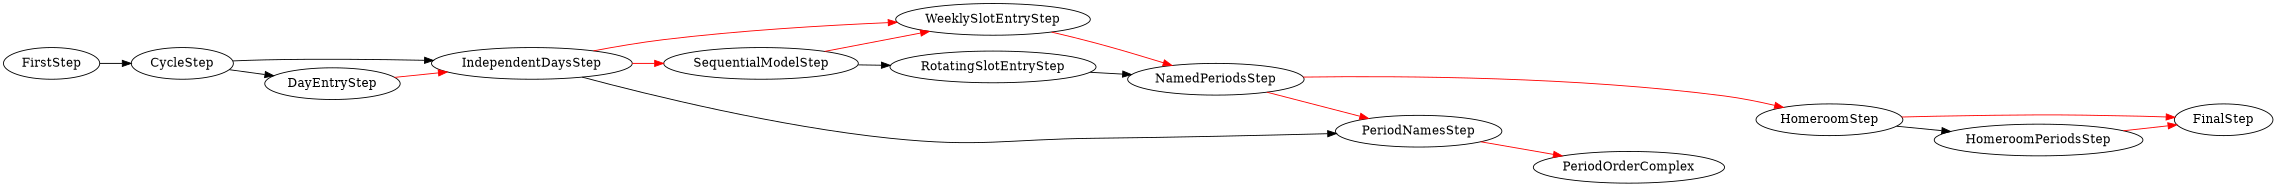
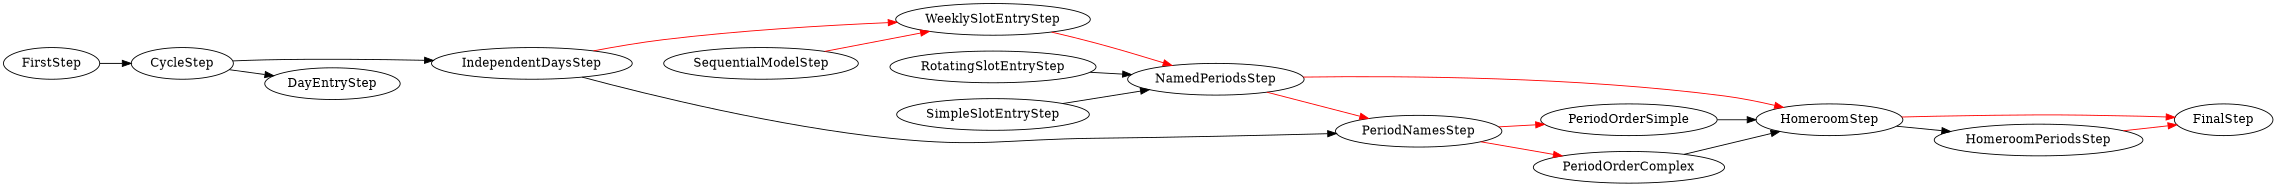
(643, 63) -> none
(870, 65) -> none
(416, 75) -> none
none -> (993, 114)
none -> (1629, 120)
none -> (1728, 144)
